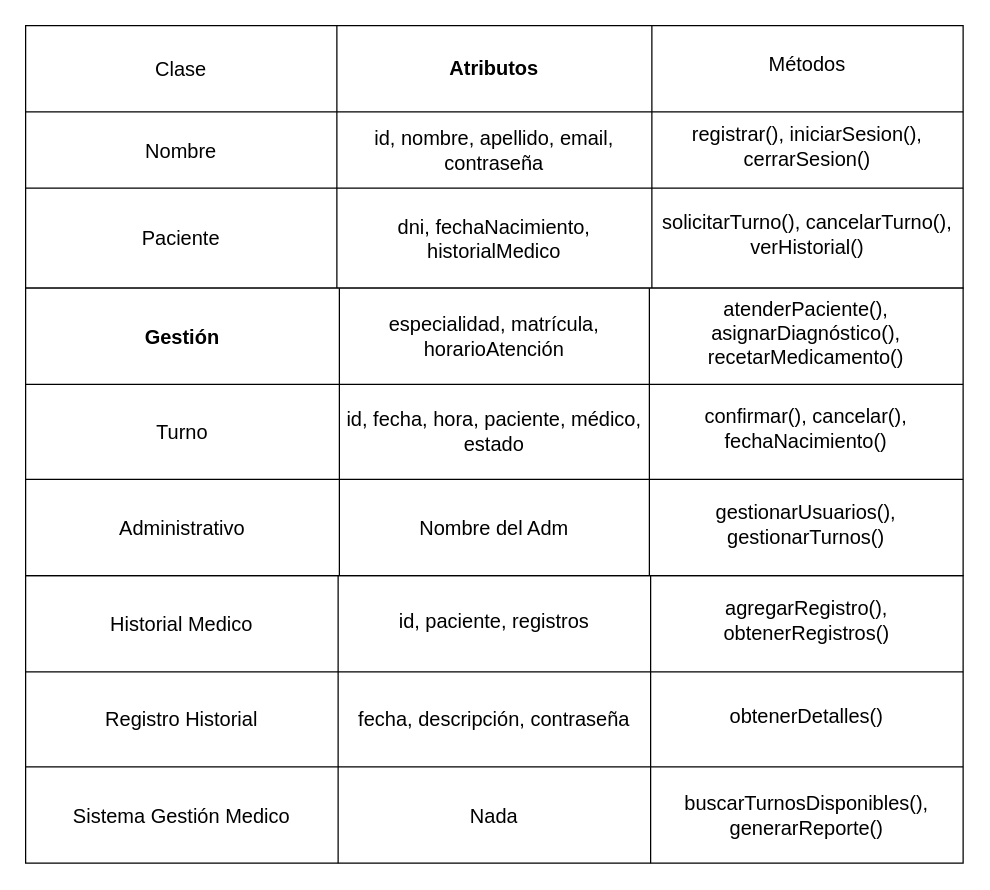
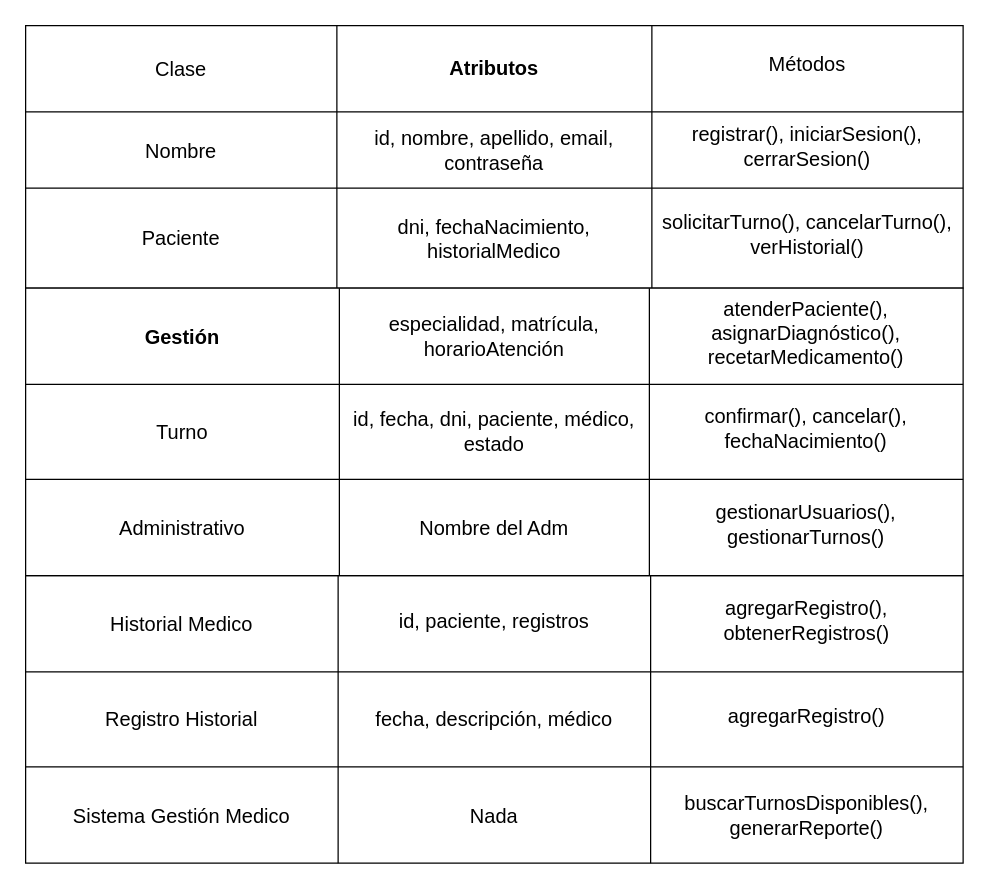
(494, 432) -> (494, 432)
(494, 719) -> (494, 719)
(807, 719) -> (807, 719)
